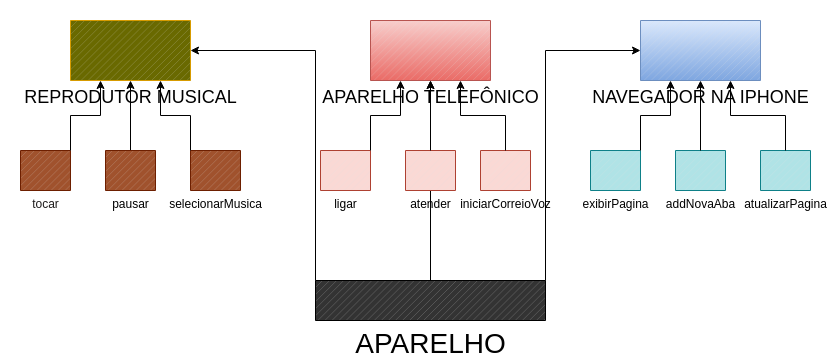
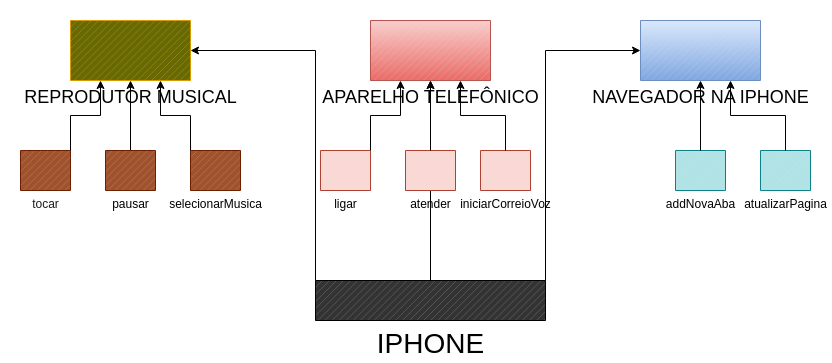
(652, 116) -> none
(616, 171) -> none
(431, 344) -> (431, 344)
